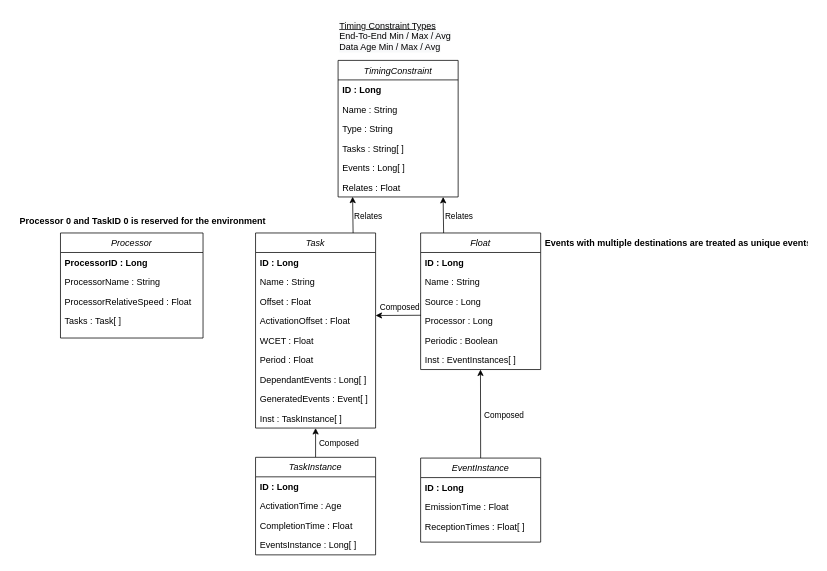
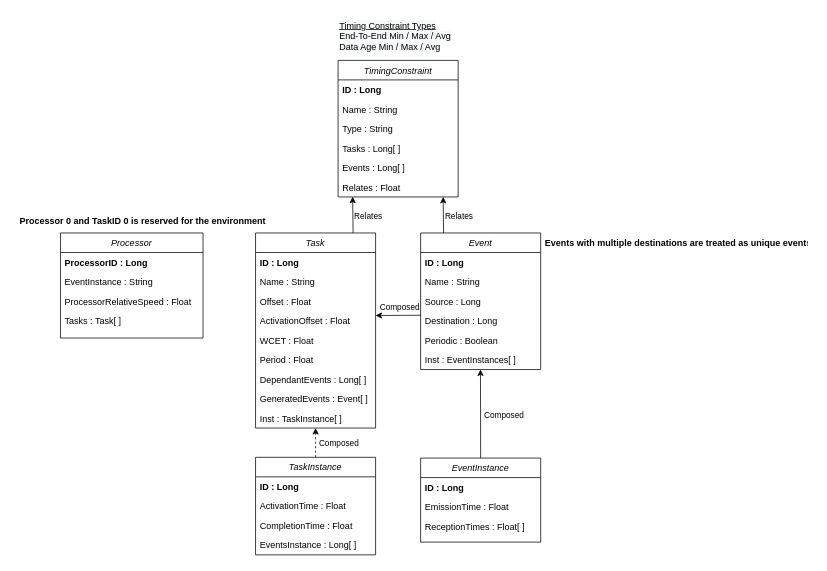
(379, 149) -> (375, 149)
(480, 243) -> (480, 243)
(115, 282) -> (115, 282)
(461, 321) -> (464, 321)
(315, 445) -> (315, 445)
(303, 506) -> (307, 506)
